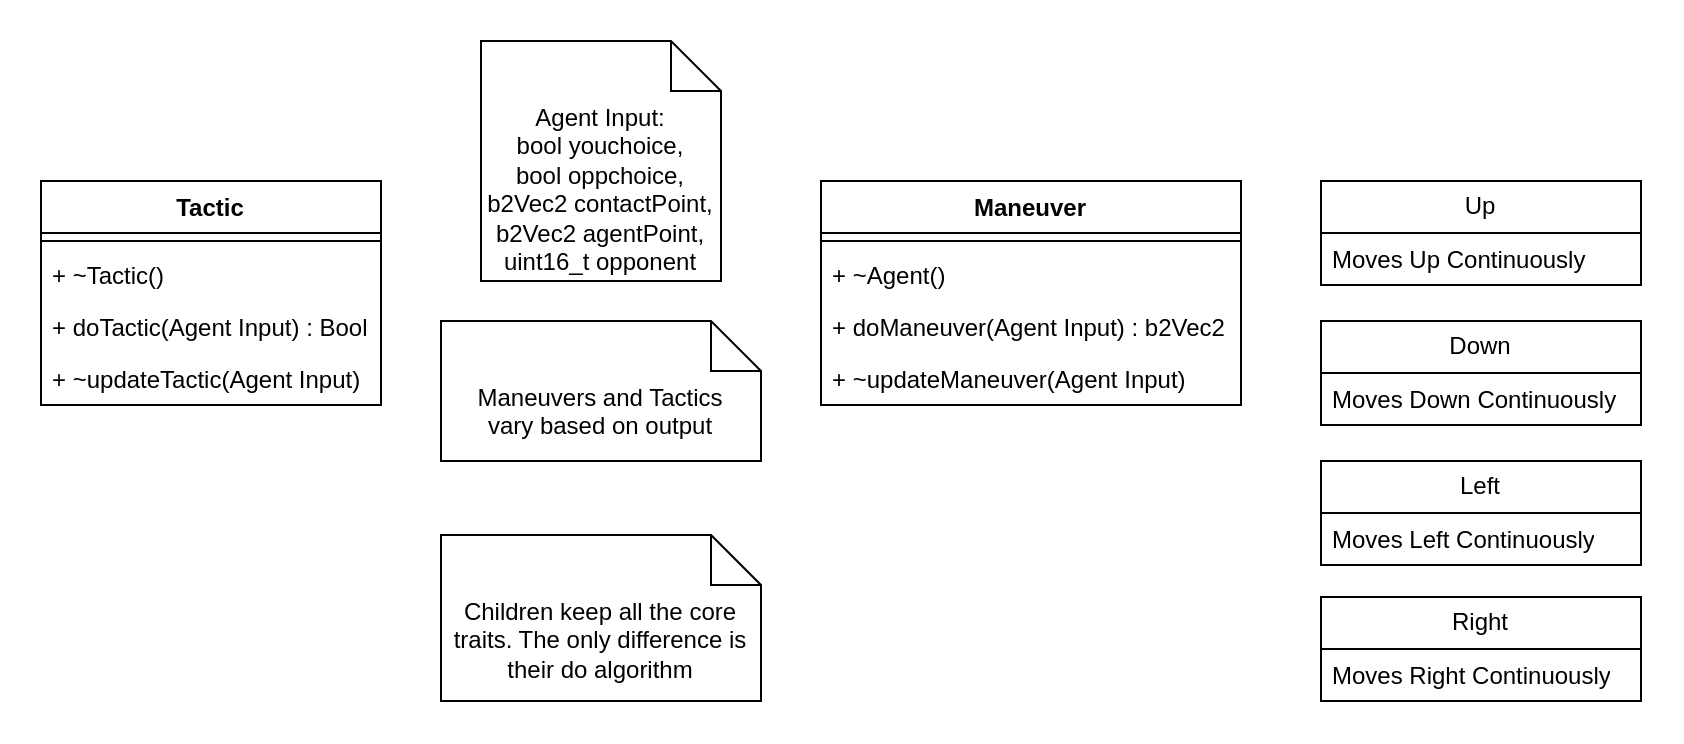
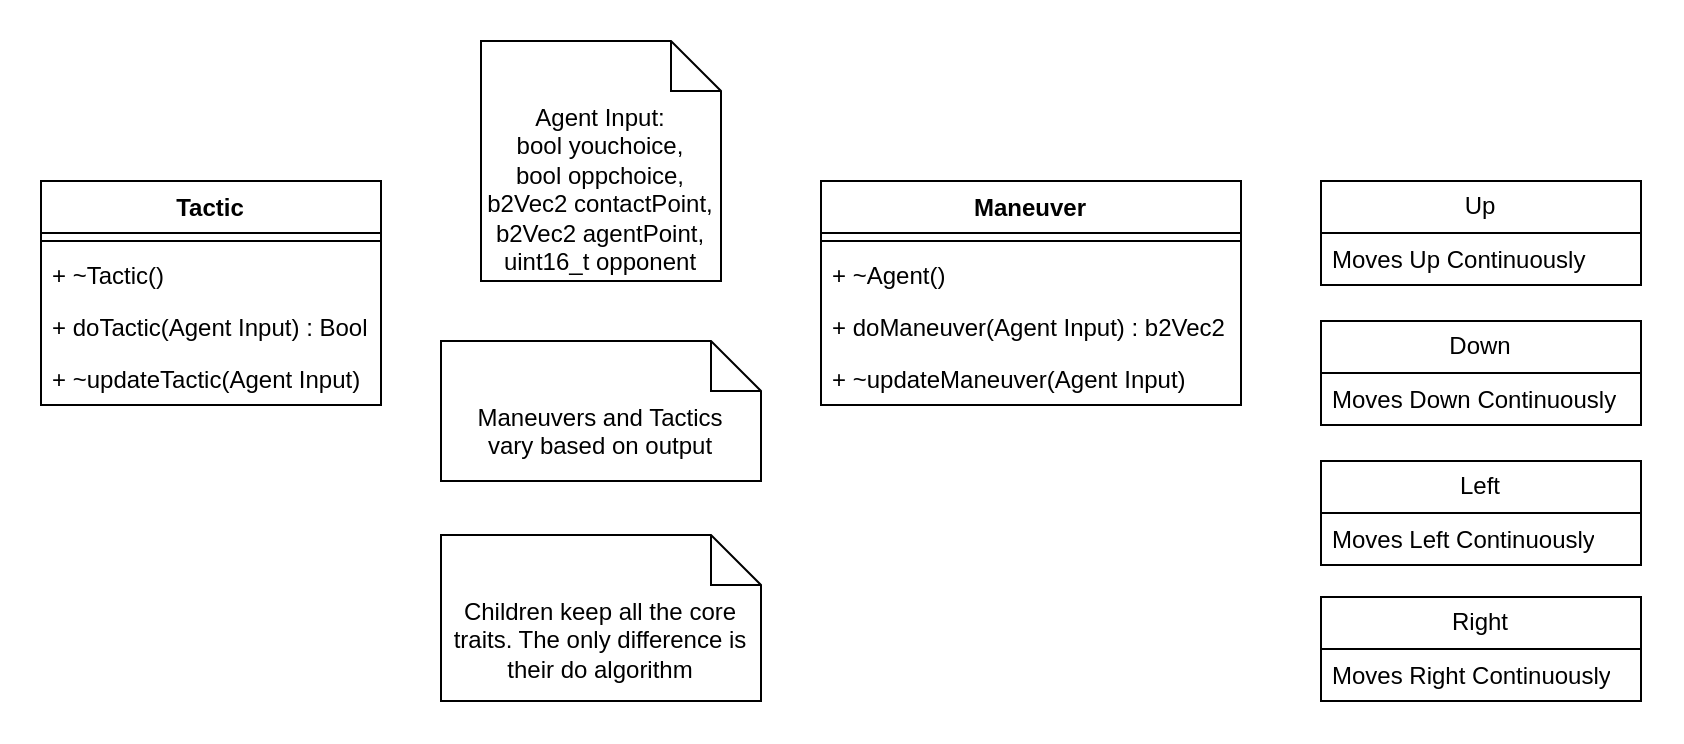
(601, 391) -> (601, 411)
